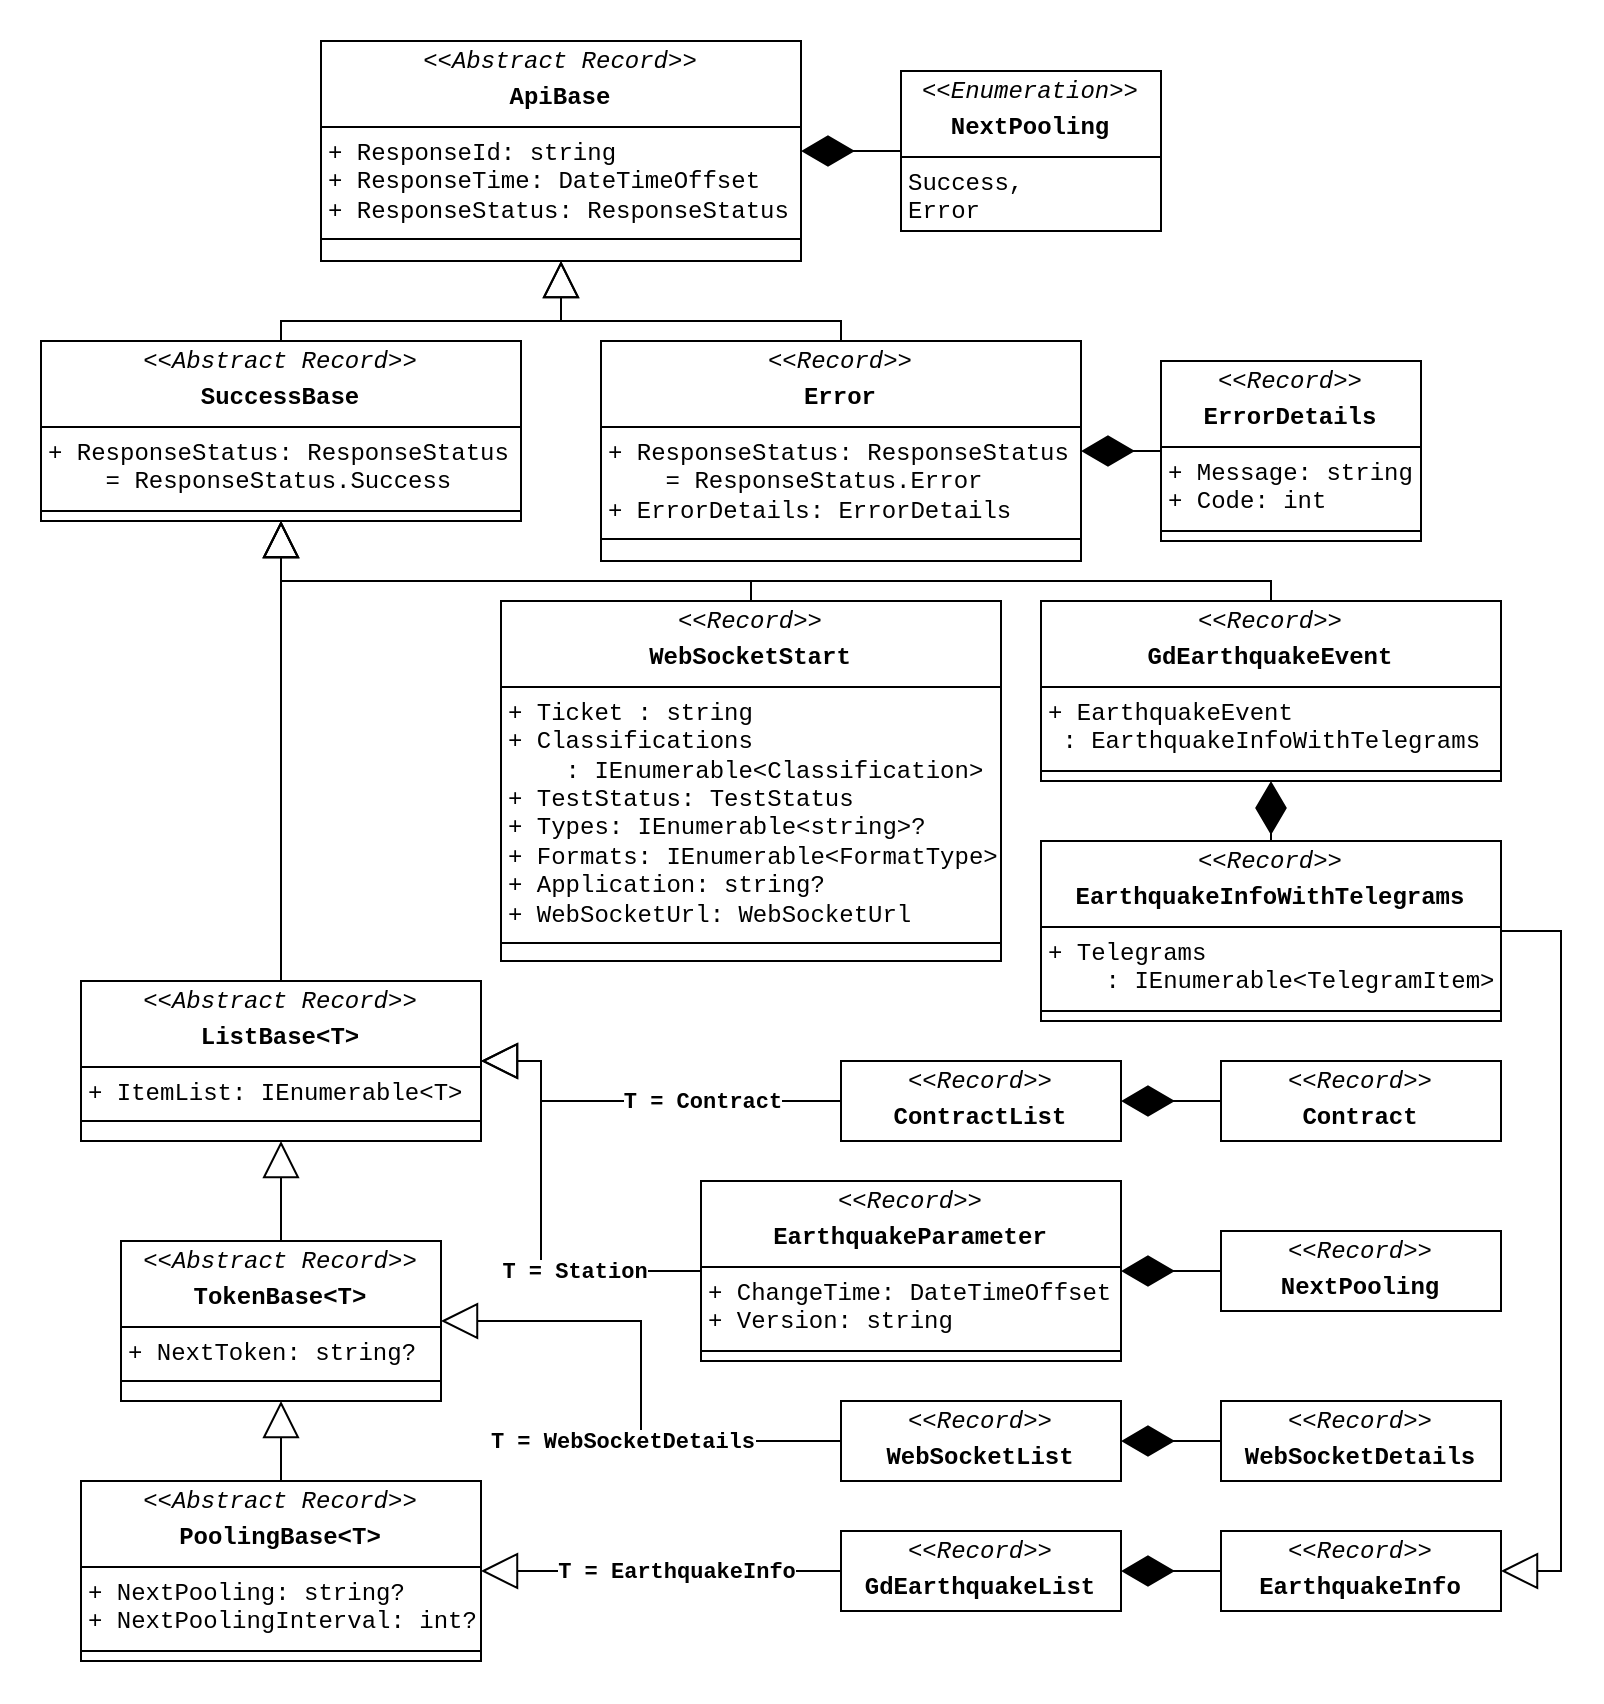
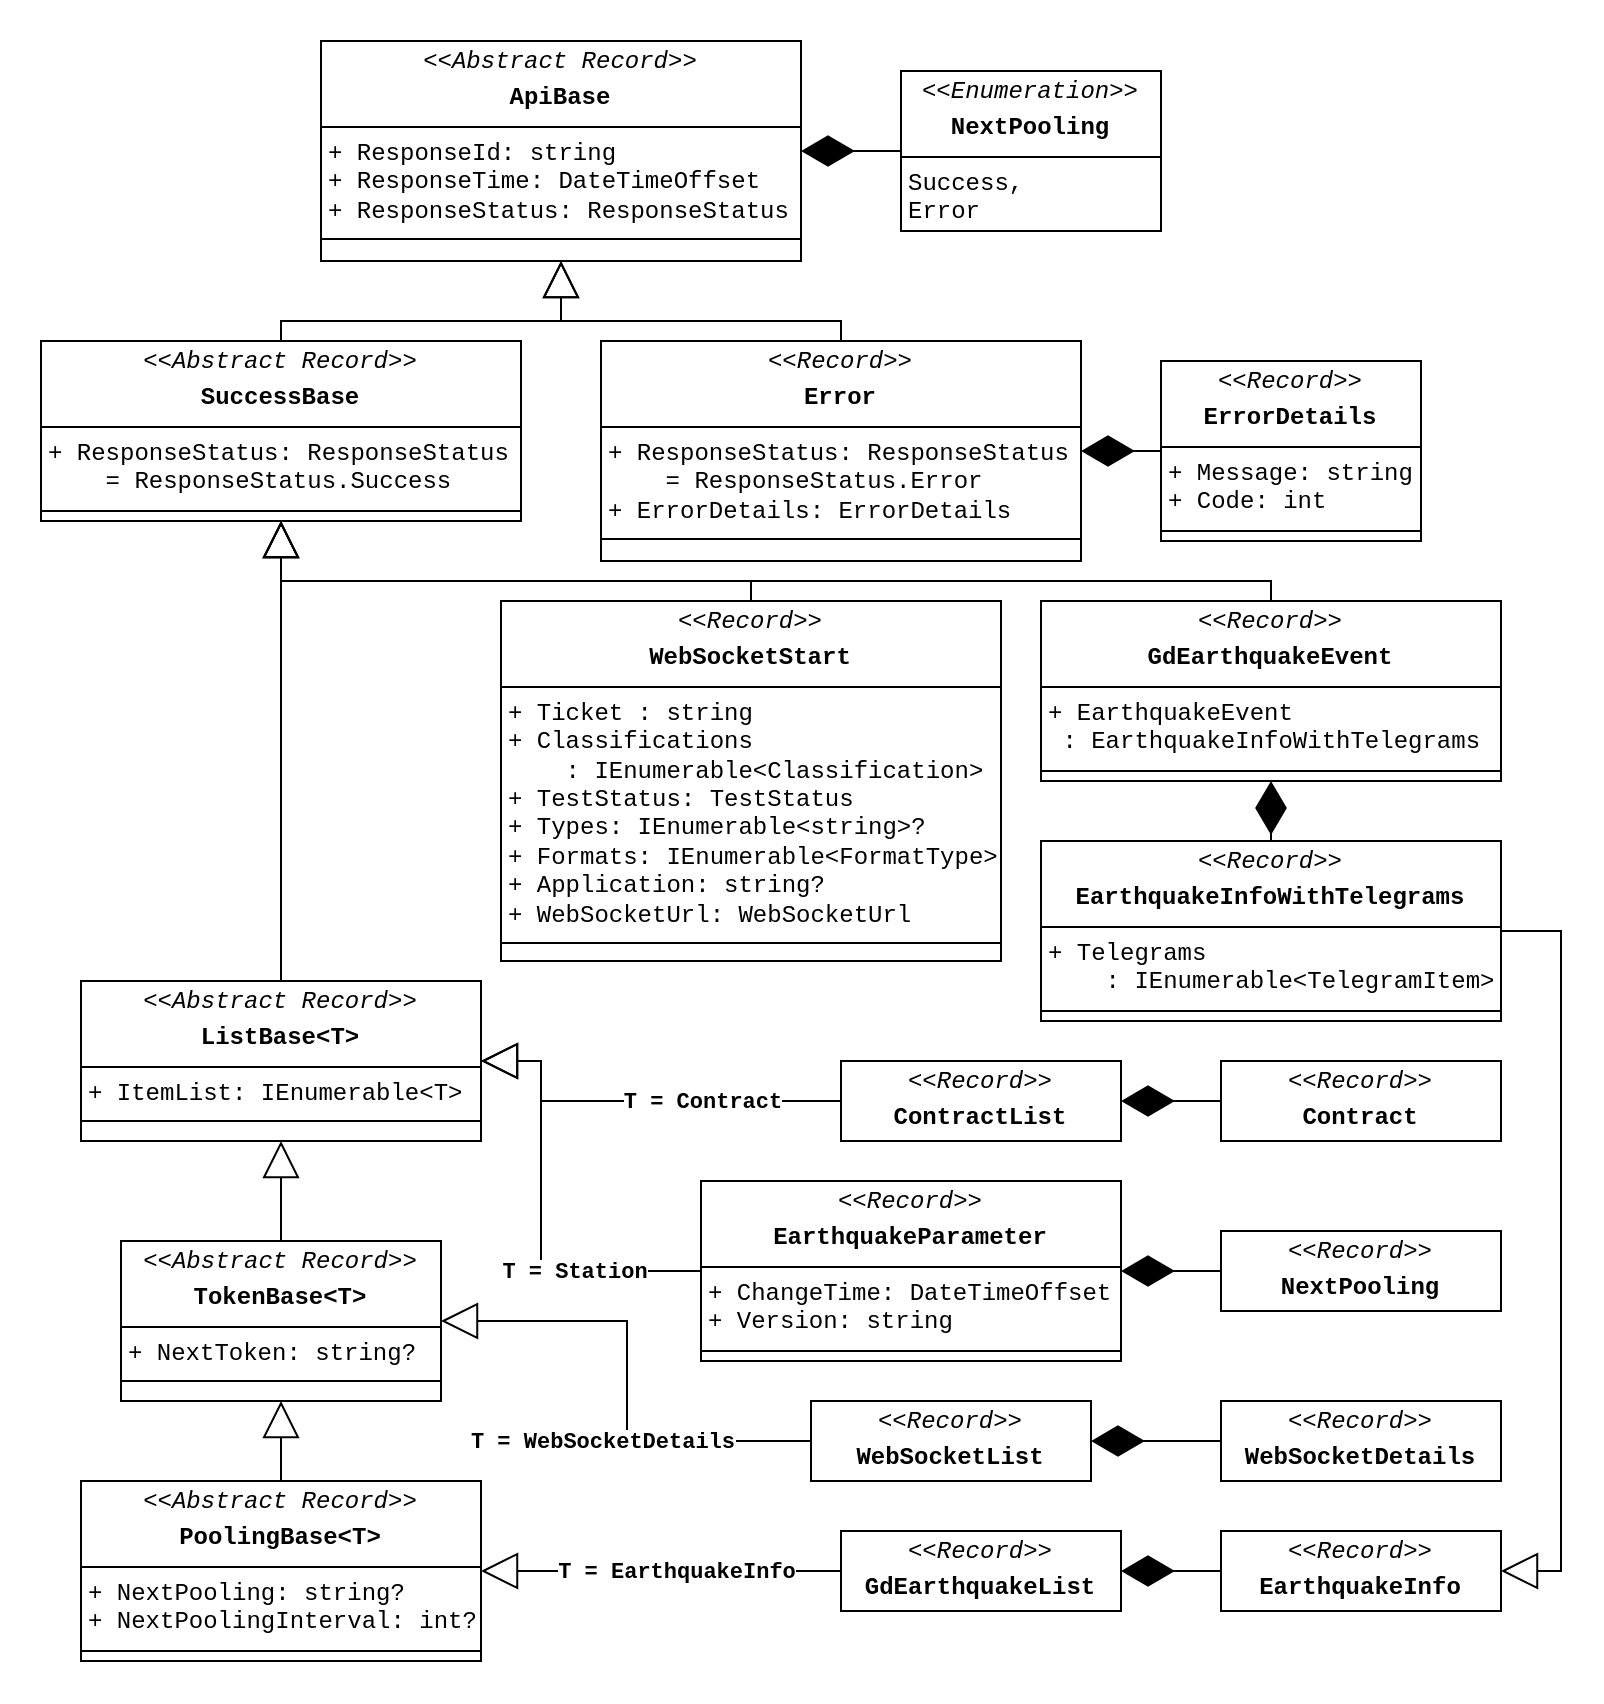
(981, 1441) -> (951, 1441)
